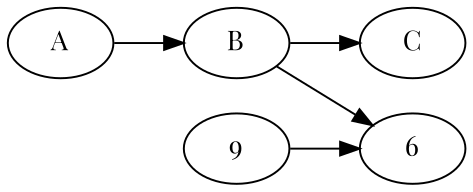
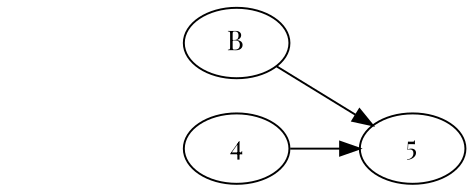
(61, 43) -> none
(413, 43) -> none
(237, 149) -> (237, 149)
(413, 149) -> (413, 149)
